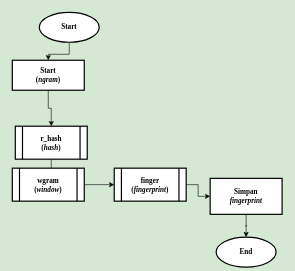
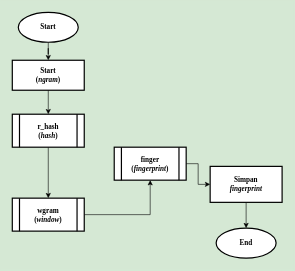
(69, 27) -> (48, 27)
(51, 143) -> (48, 131)
(48, 185) -> (48, 215)
(150, 185) -> (150, 164)
(246, 197) -> (246, 185)
(246, 252) -> (246, 243)
